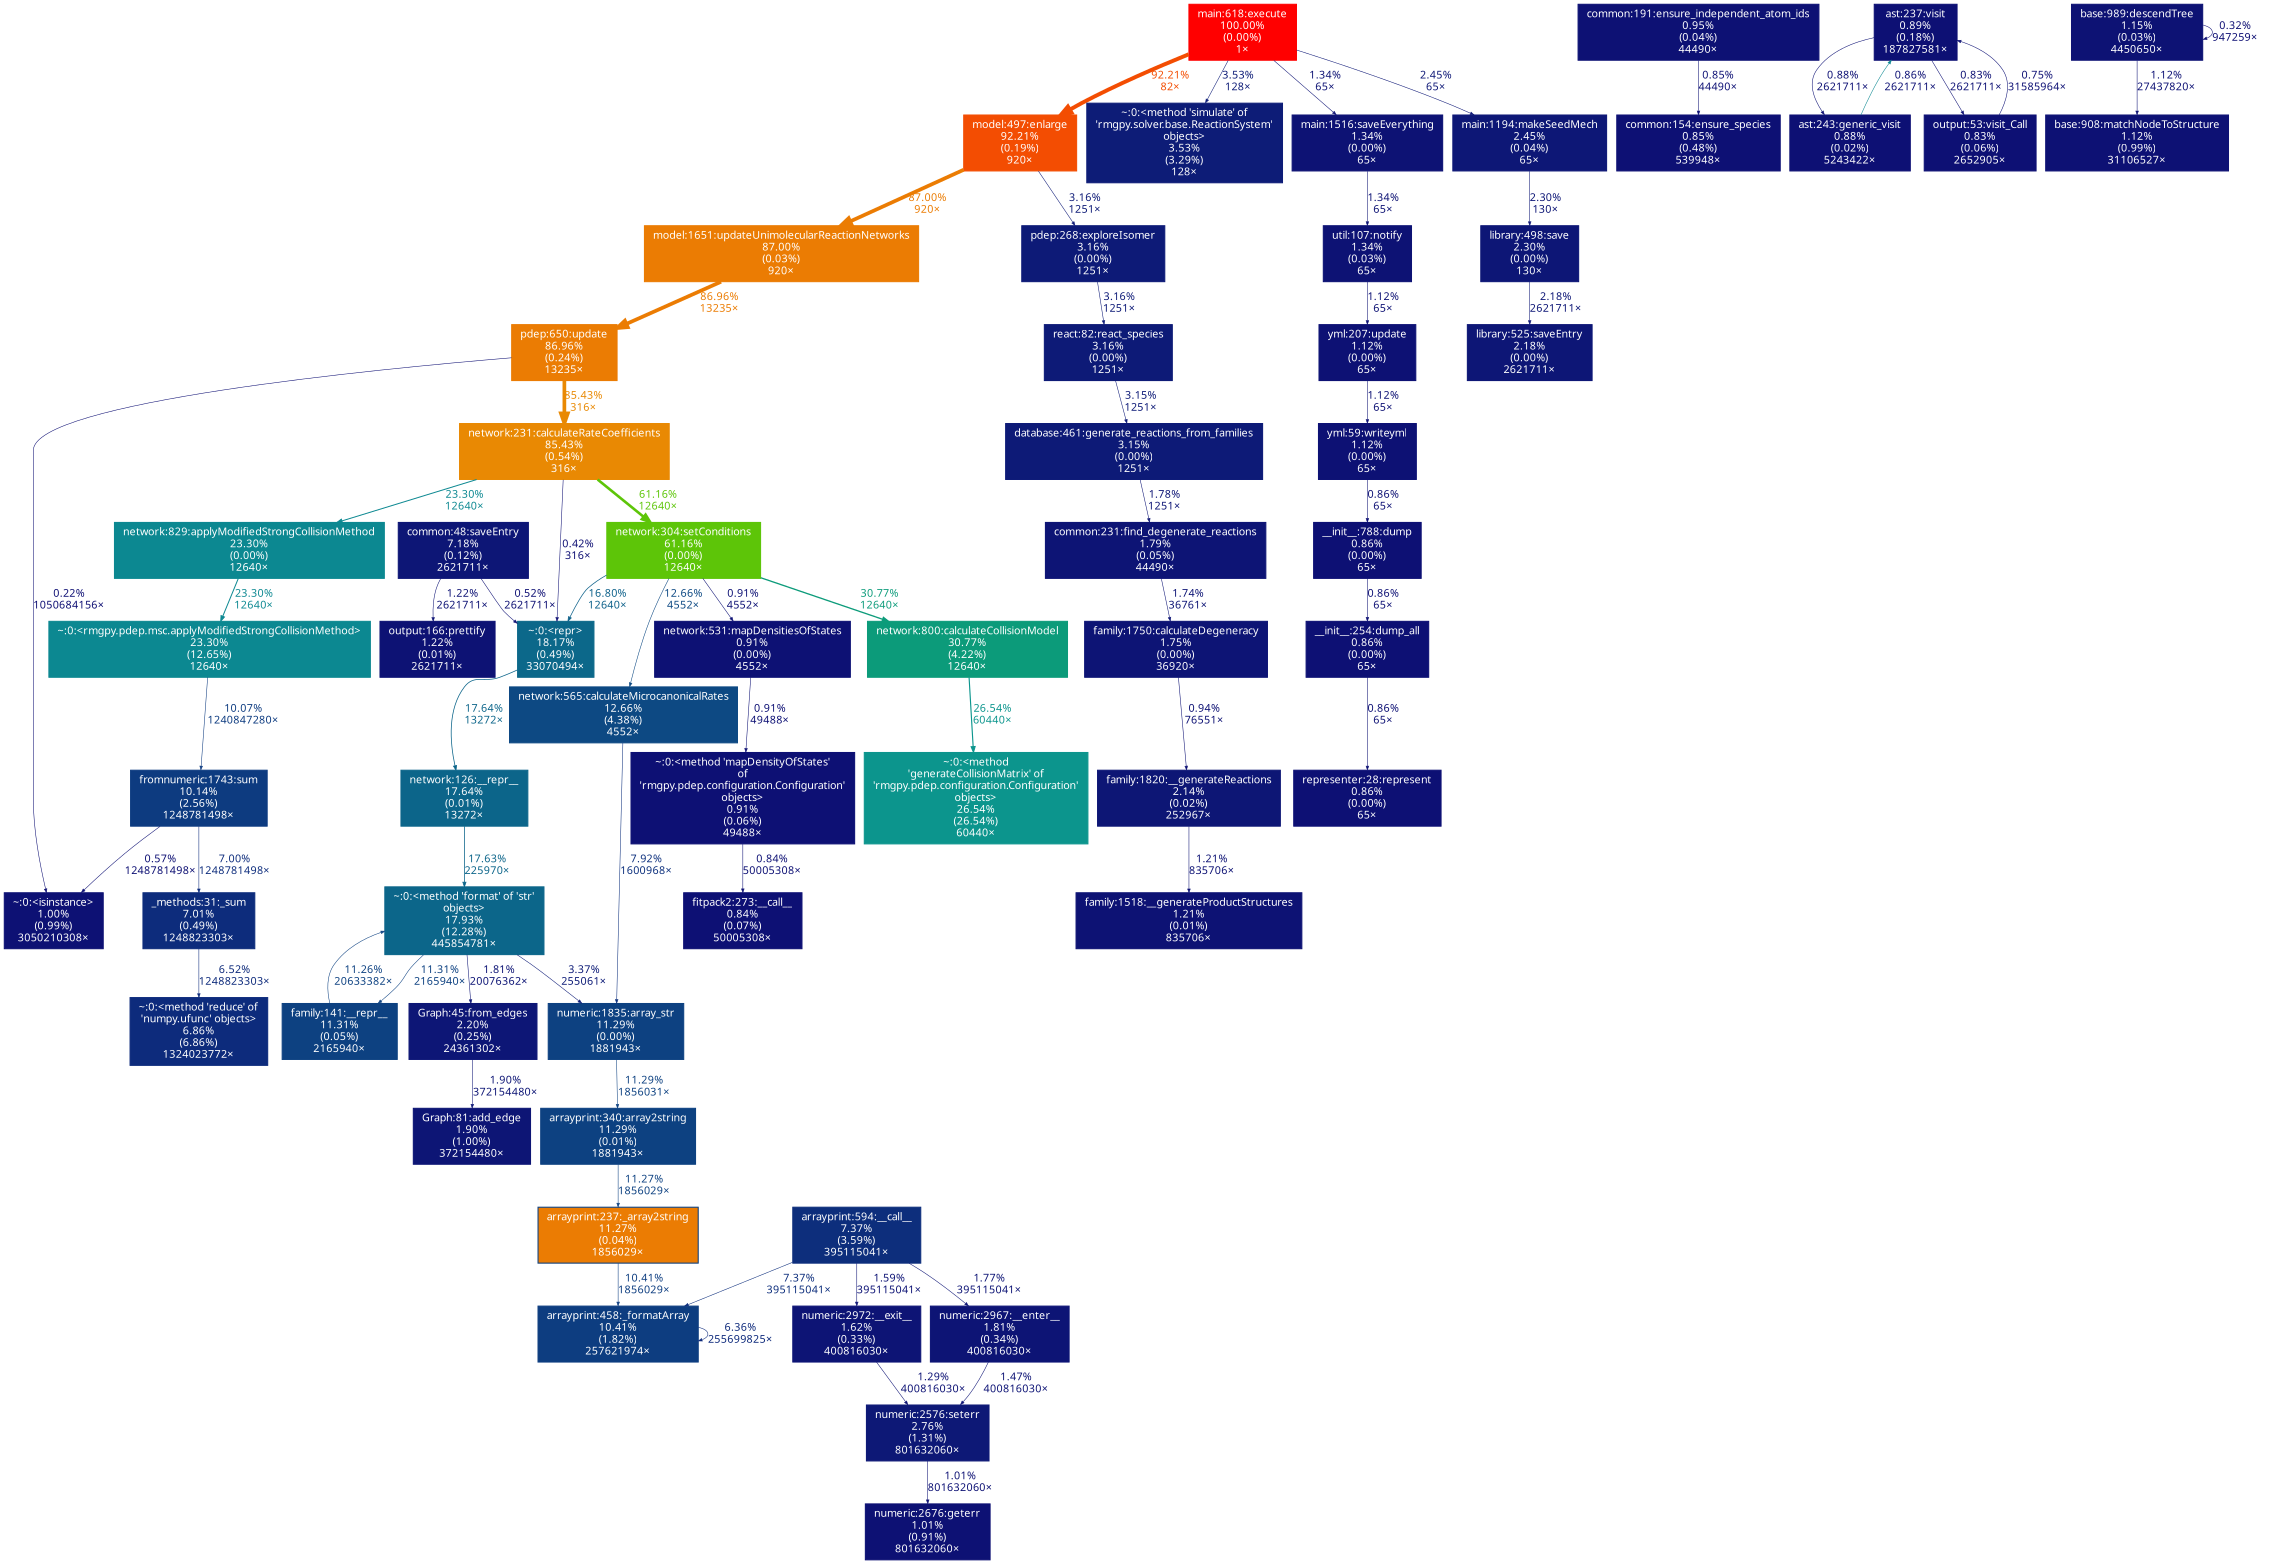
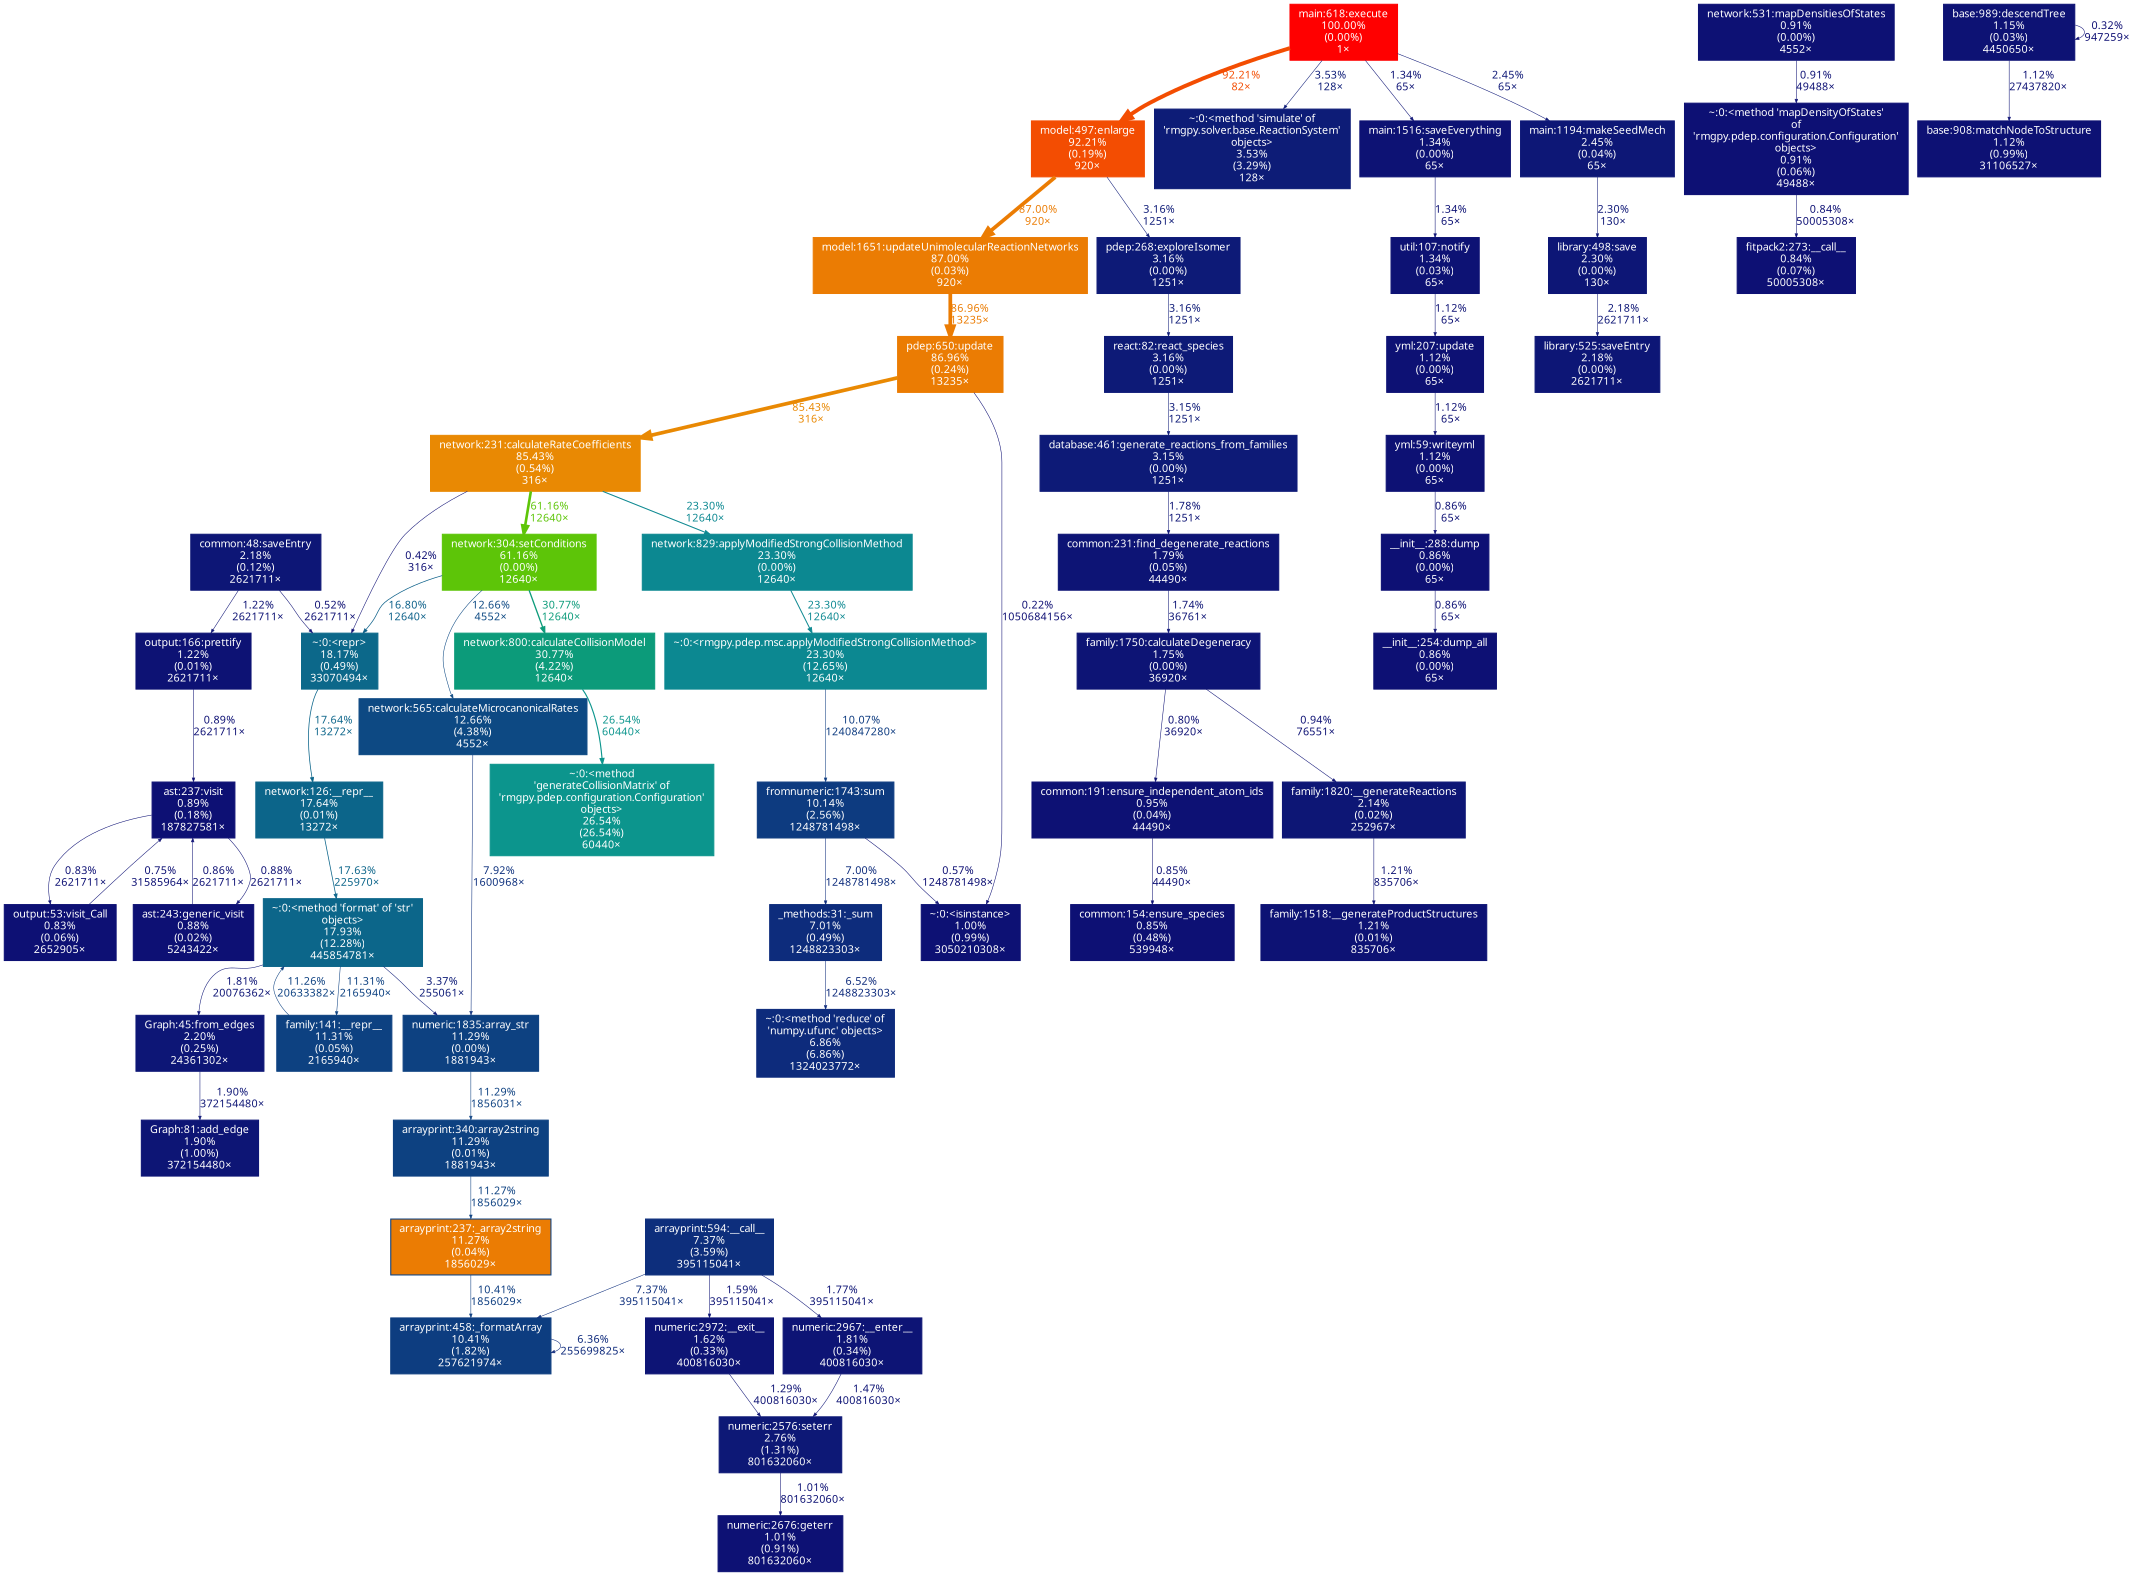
(1874, 89) -> (192, 873)
(463, 550) -> (256, 562)
(1367, 550) -> (1435, 562)
(717, 598) -> none
none -> (194, 734)
none -> (1161, 734)
(1367, 798) -> none
